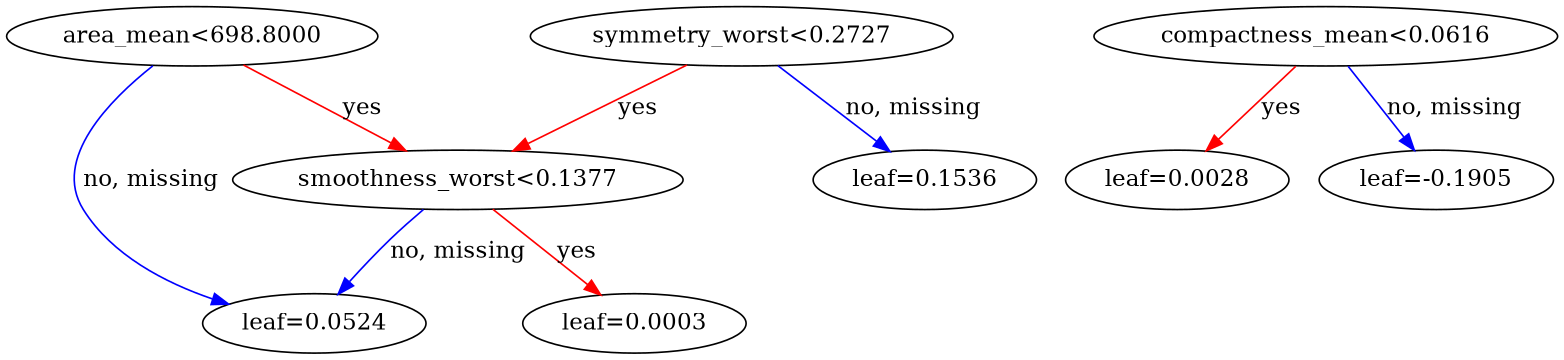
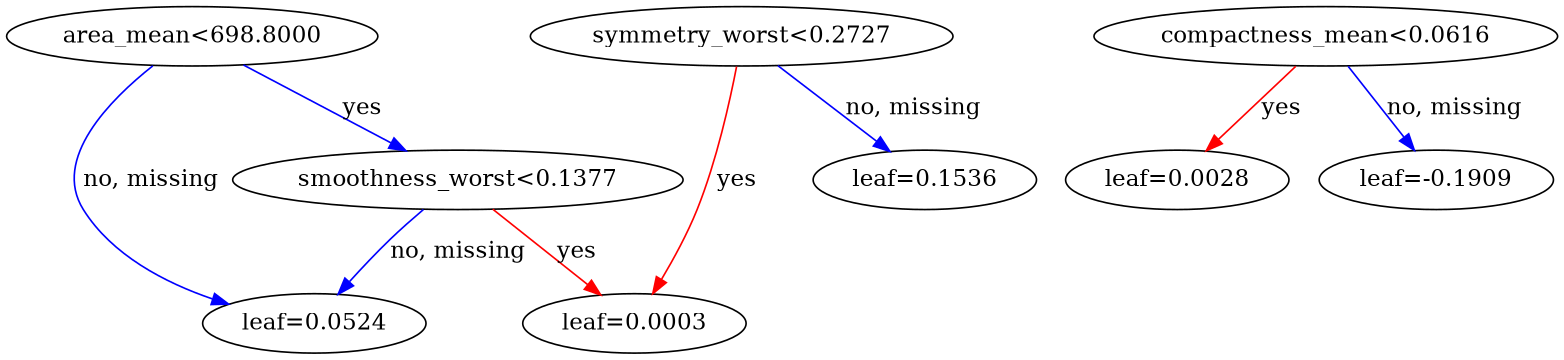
(317, 104) -> (317, 104)
(608, 104) -> (709, 176)
(1436, 180) -> (1436, 180)
